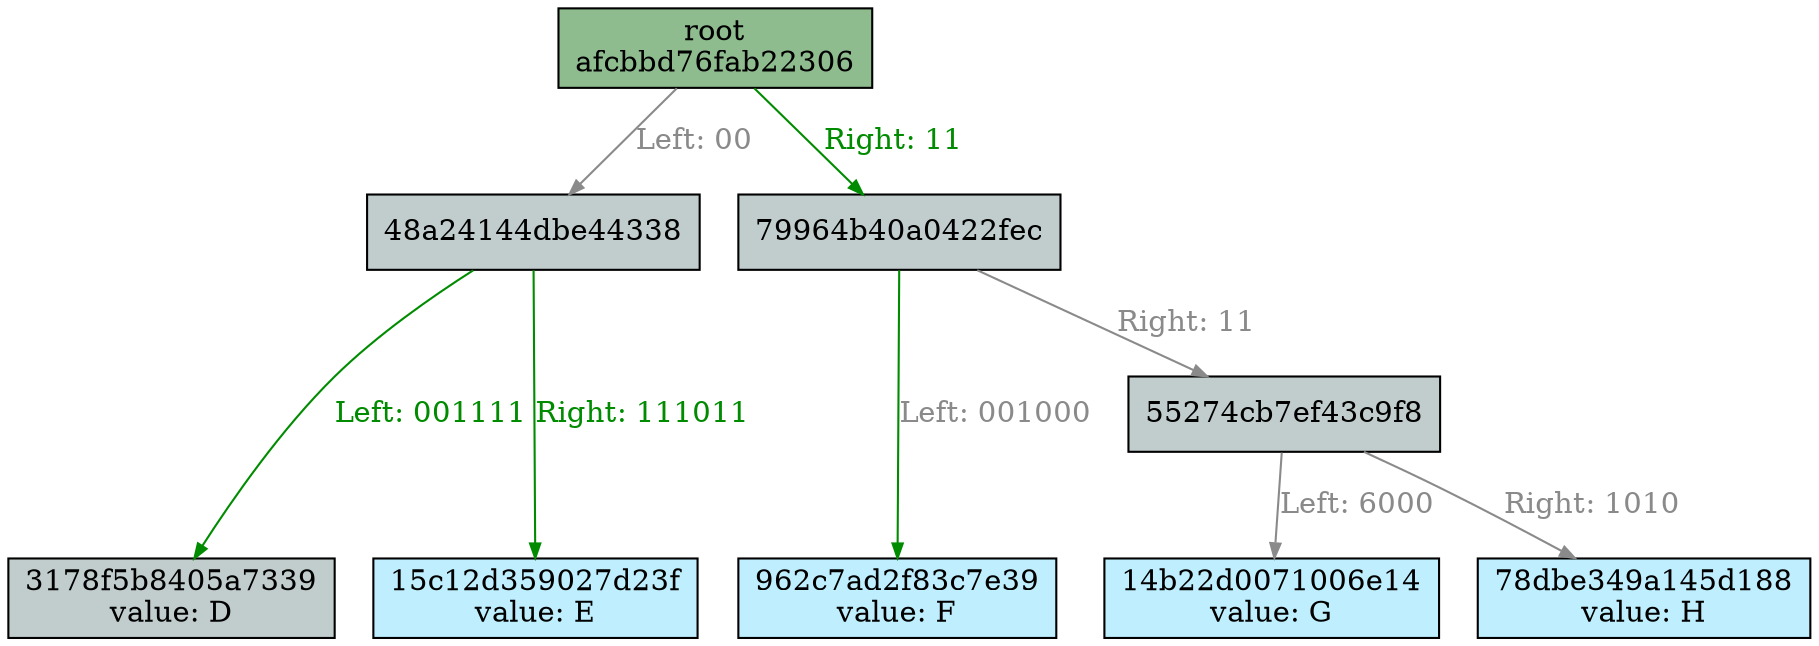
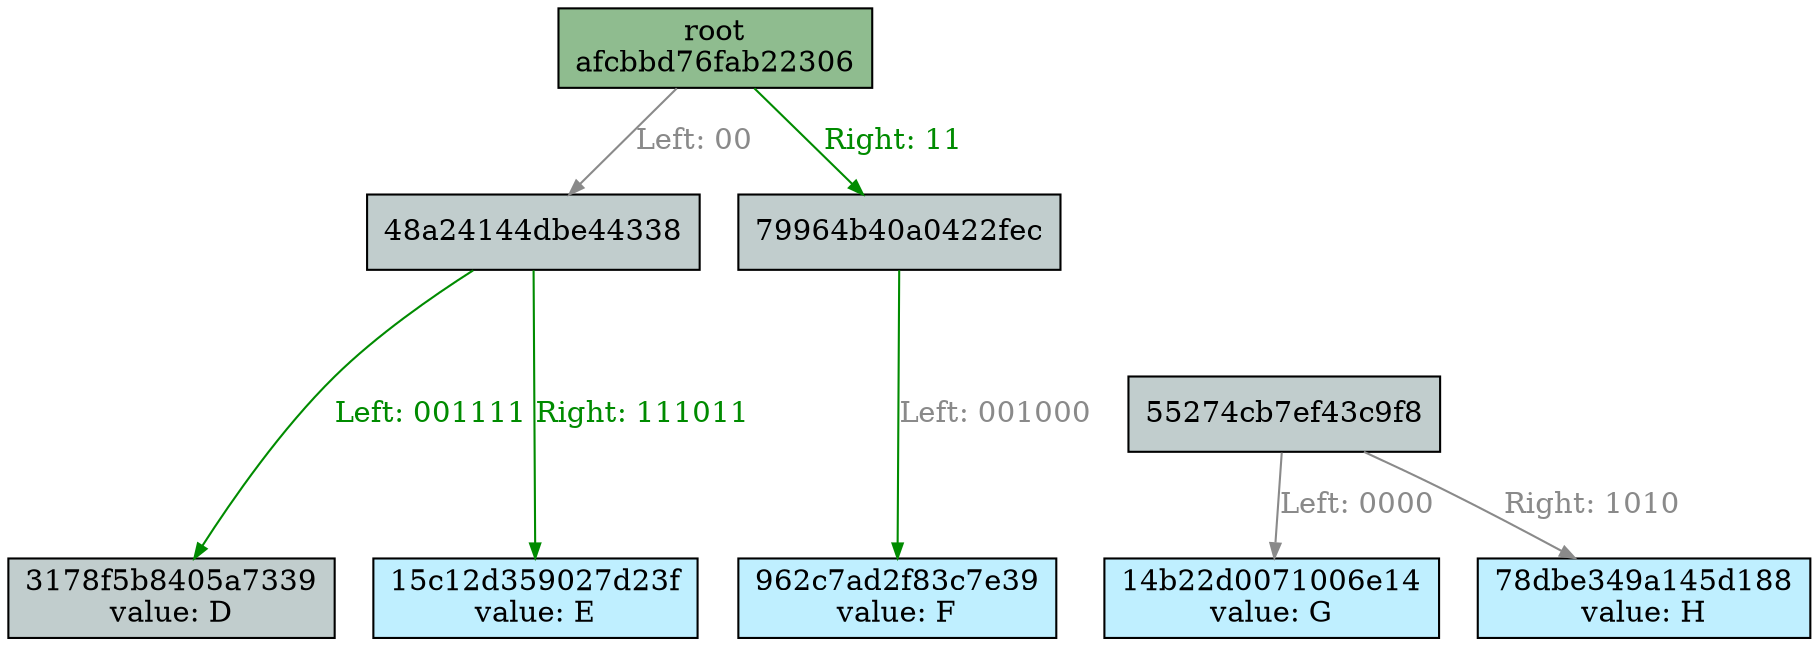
(1085, 320) -> none
(1357, 505) -> (1357, 505)
